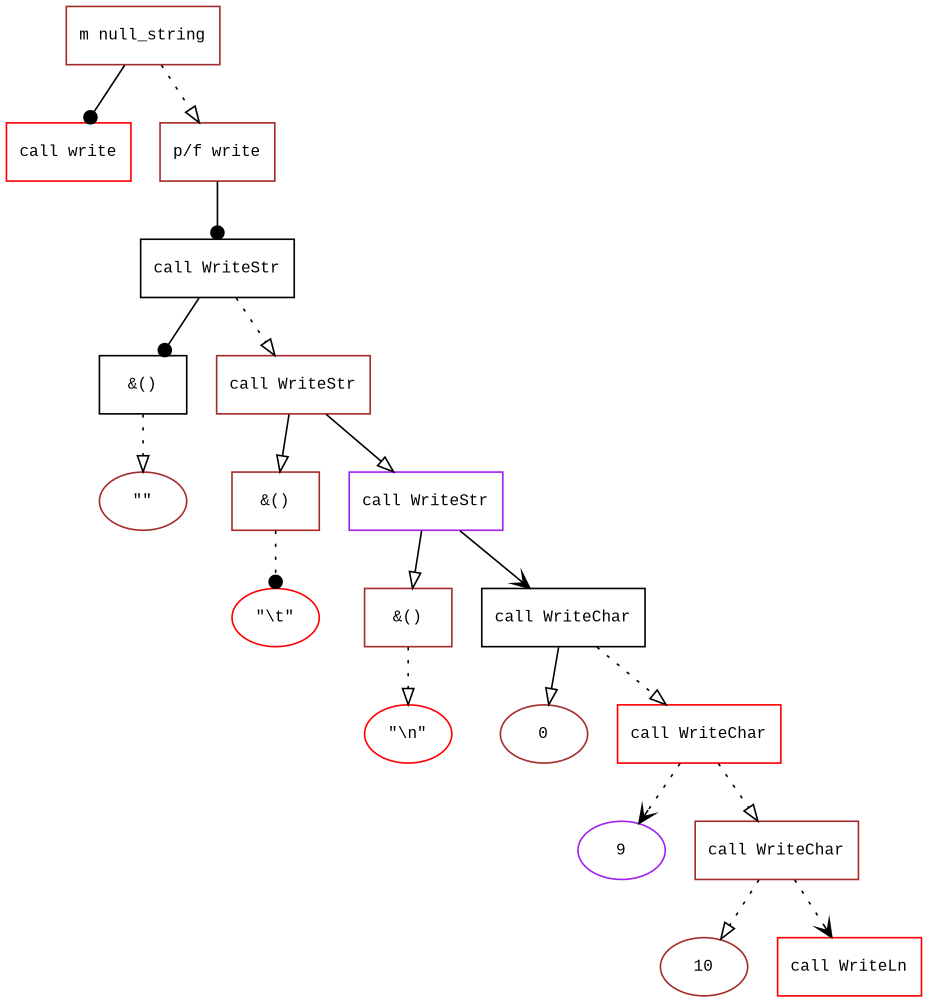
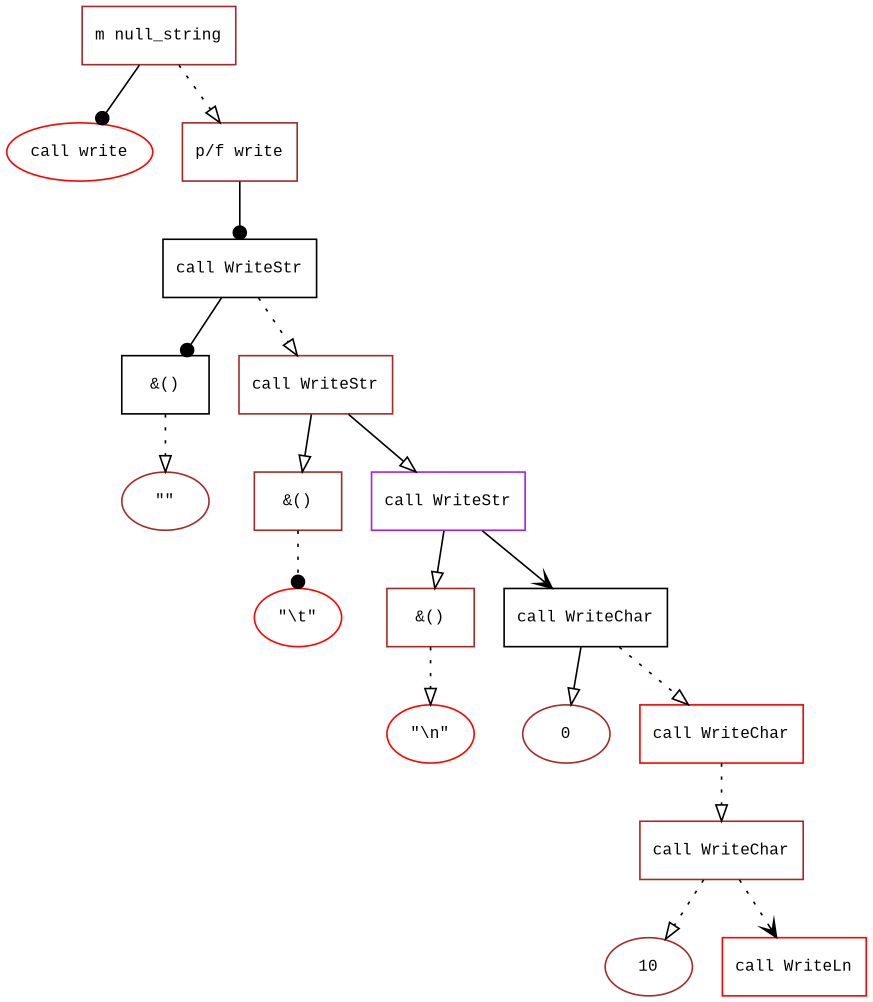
(69, 152) -> (80, 152)
(622, 850) -> none
